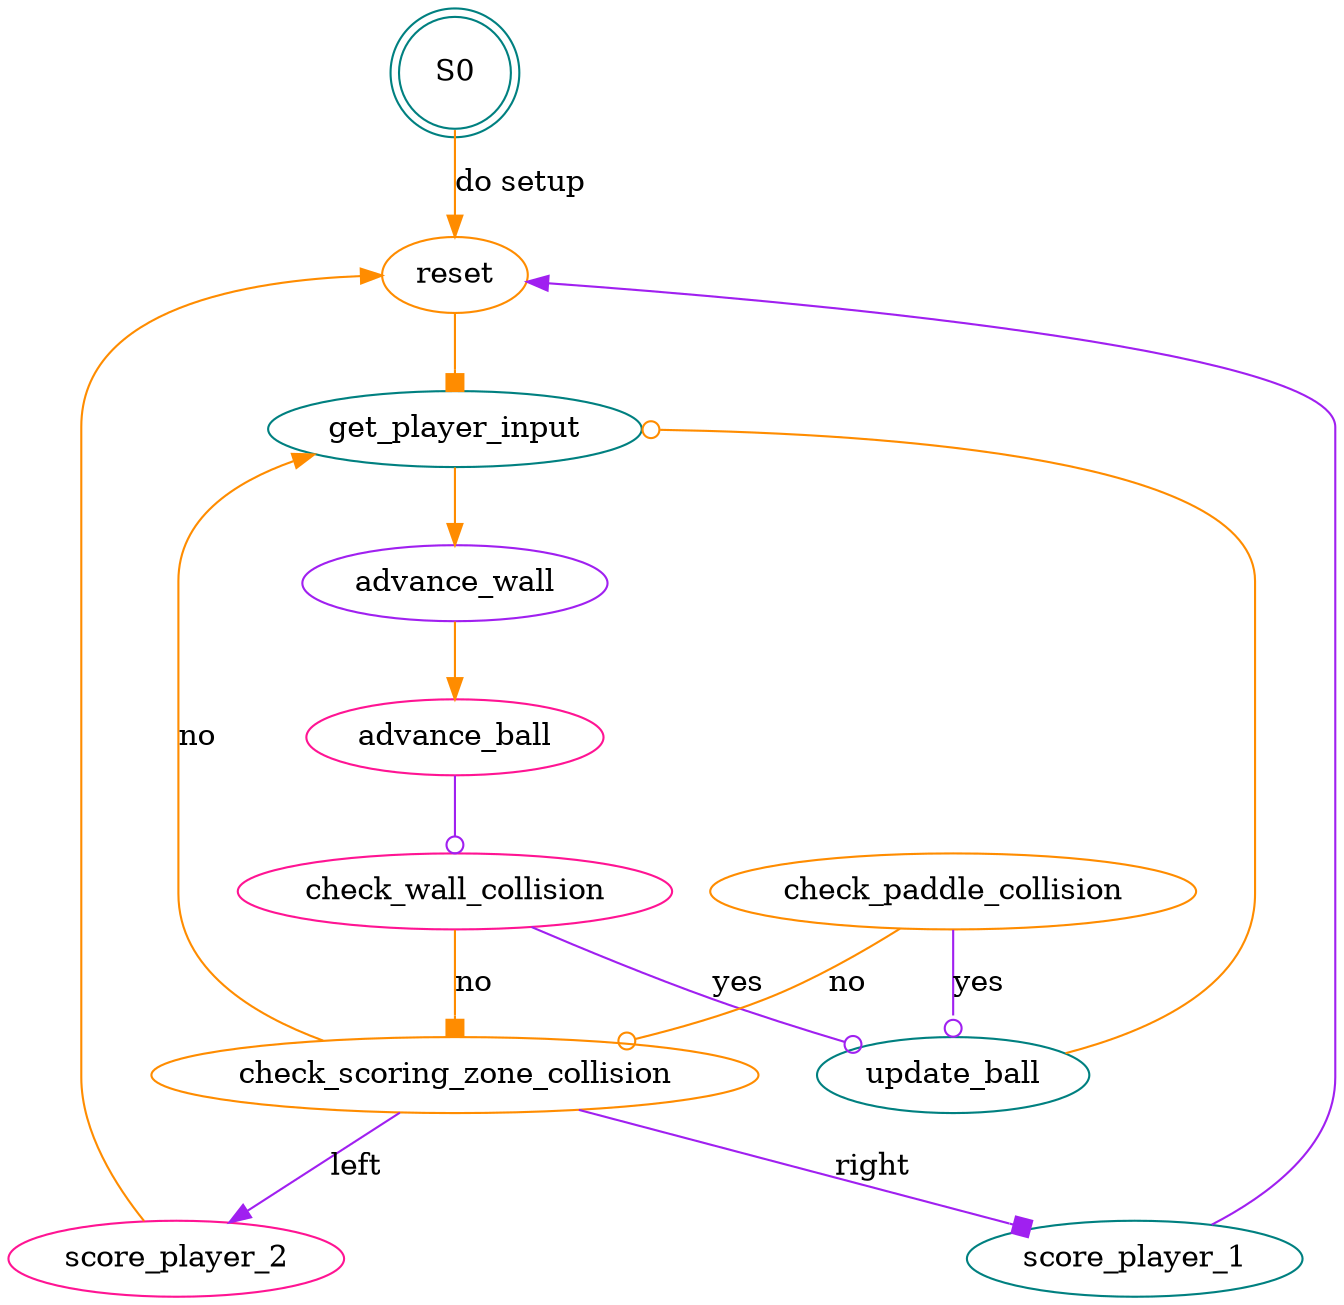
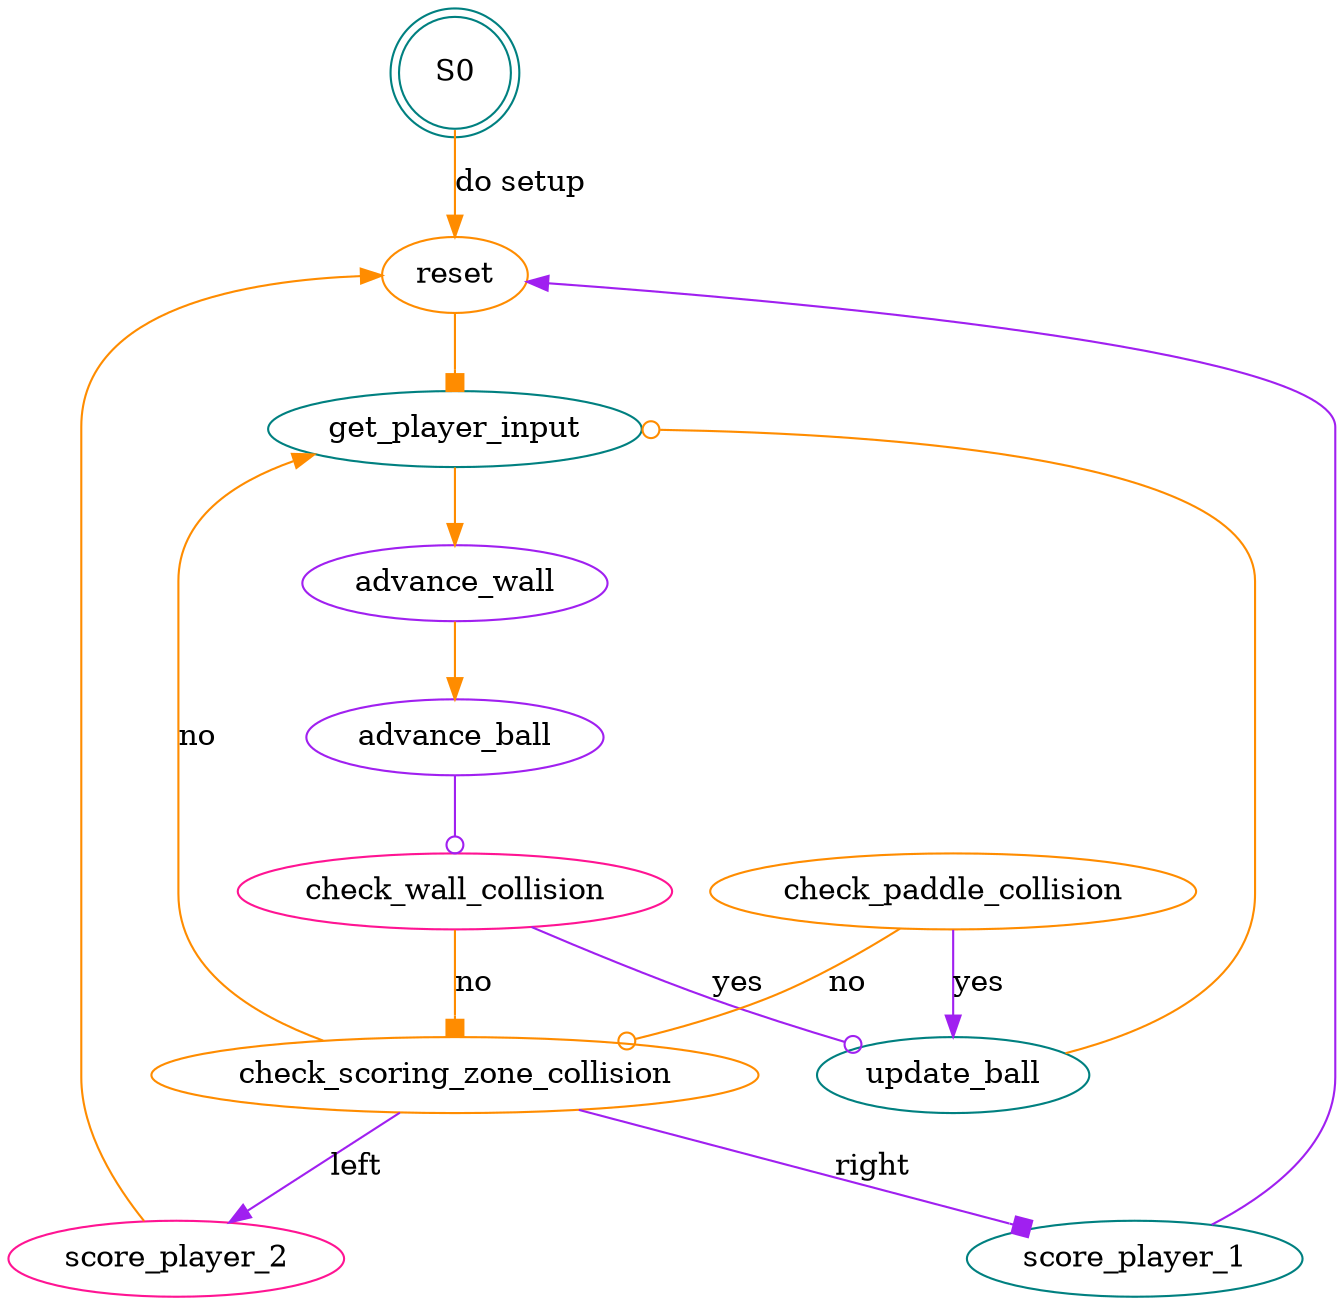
(455, 737) -> (455, 737)
(953, 973) -> (953, 973)
